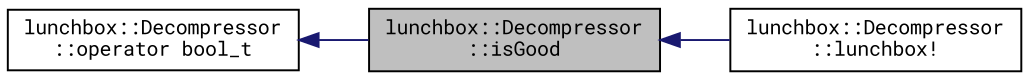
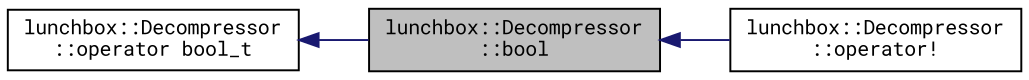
(515, 40) -> (515, 40)
(876, 40) -> (876, 40)
